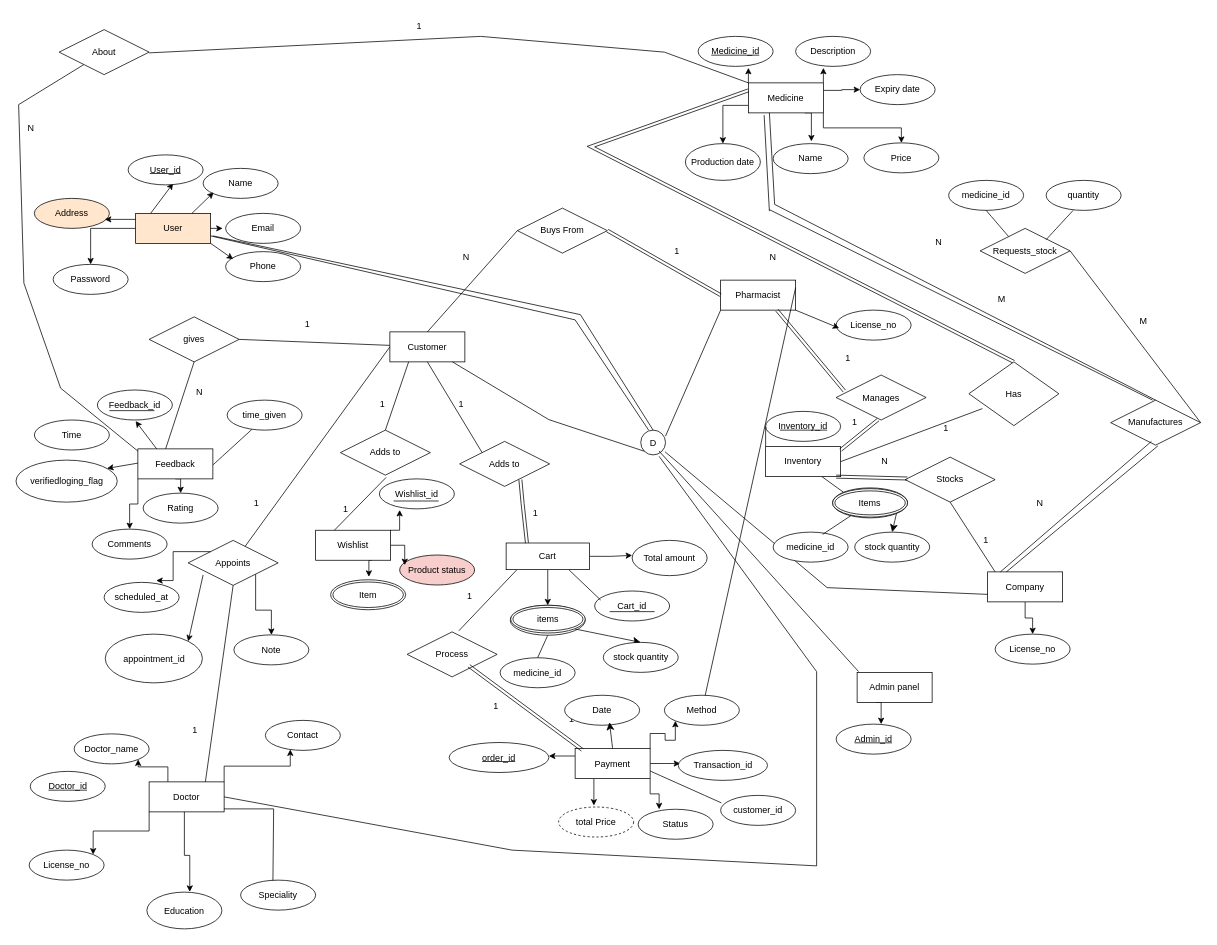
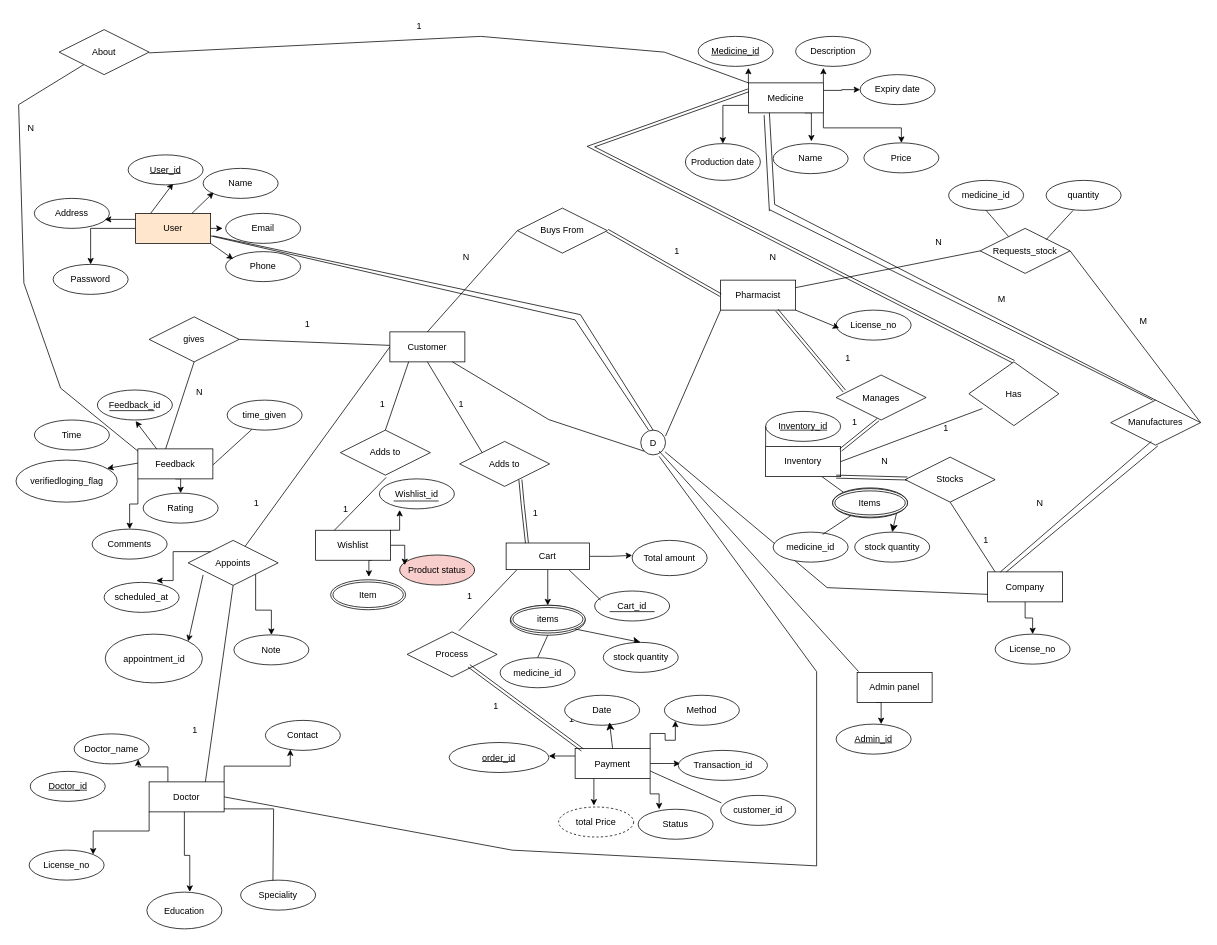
(72, 213) -> (72, 213)
(746, 512) -> (886, 270)
